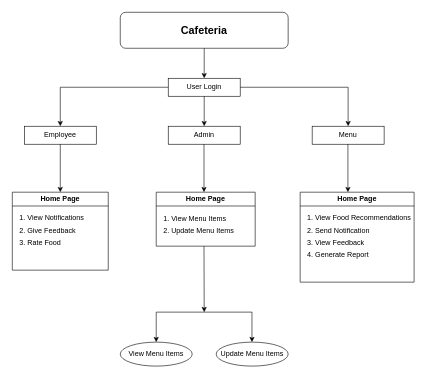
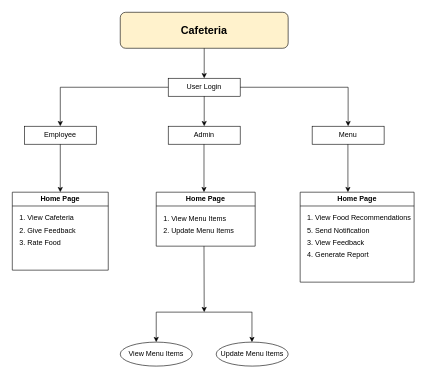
(204, 30) -> (204, 30)
(55, 218) -> (49, 218)
(342, 231) -> (342, 231)
